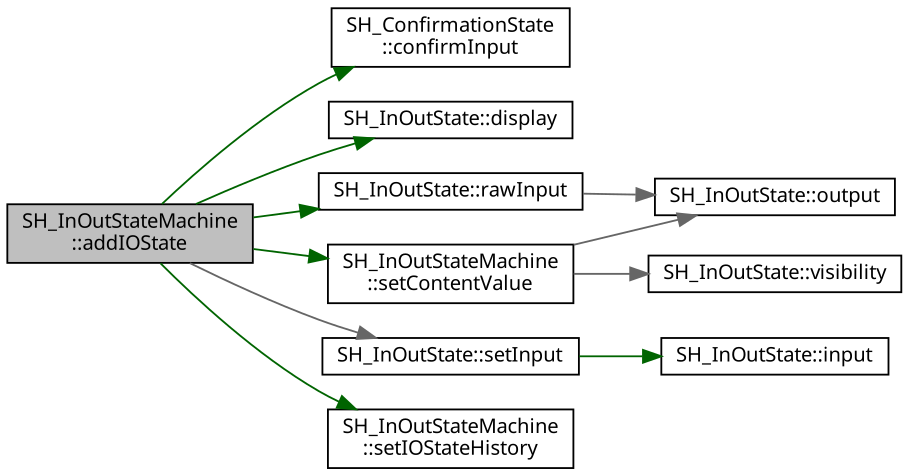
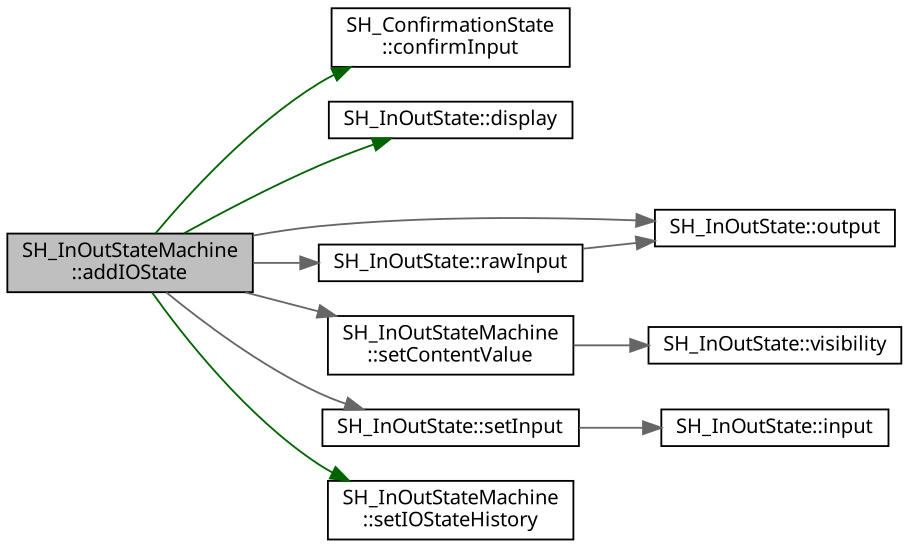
(277, 214) -> (277, 263)
(626, 232) -> (444, 219)
(281, 253) -> (282, 302)
(611, 356) -> (611, 428)
